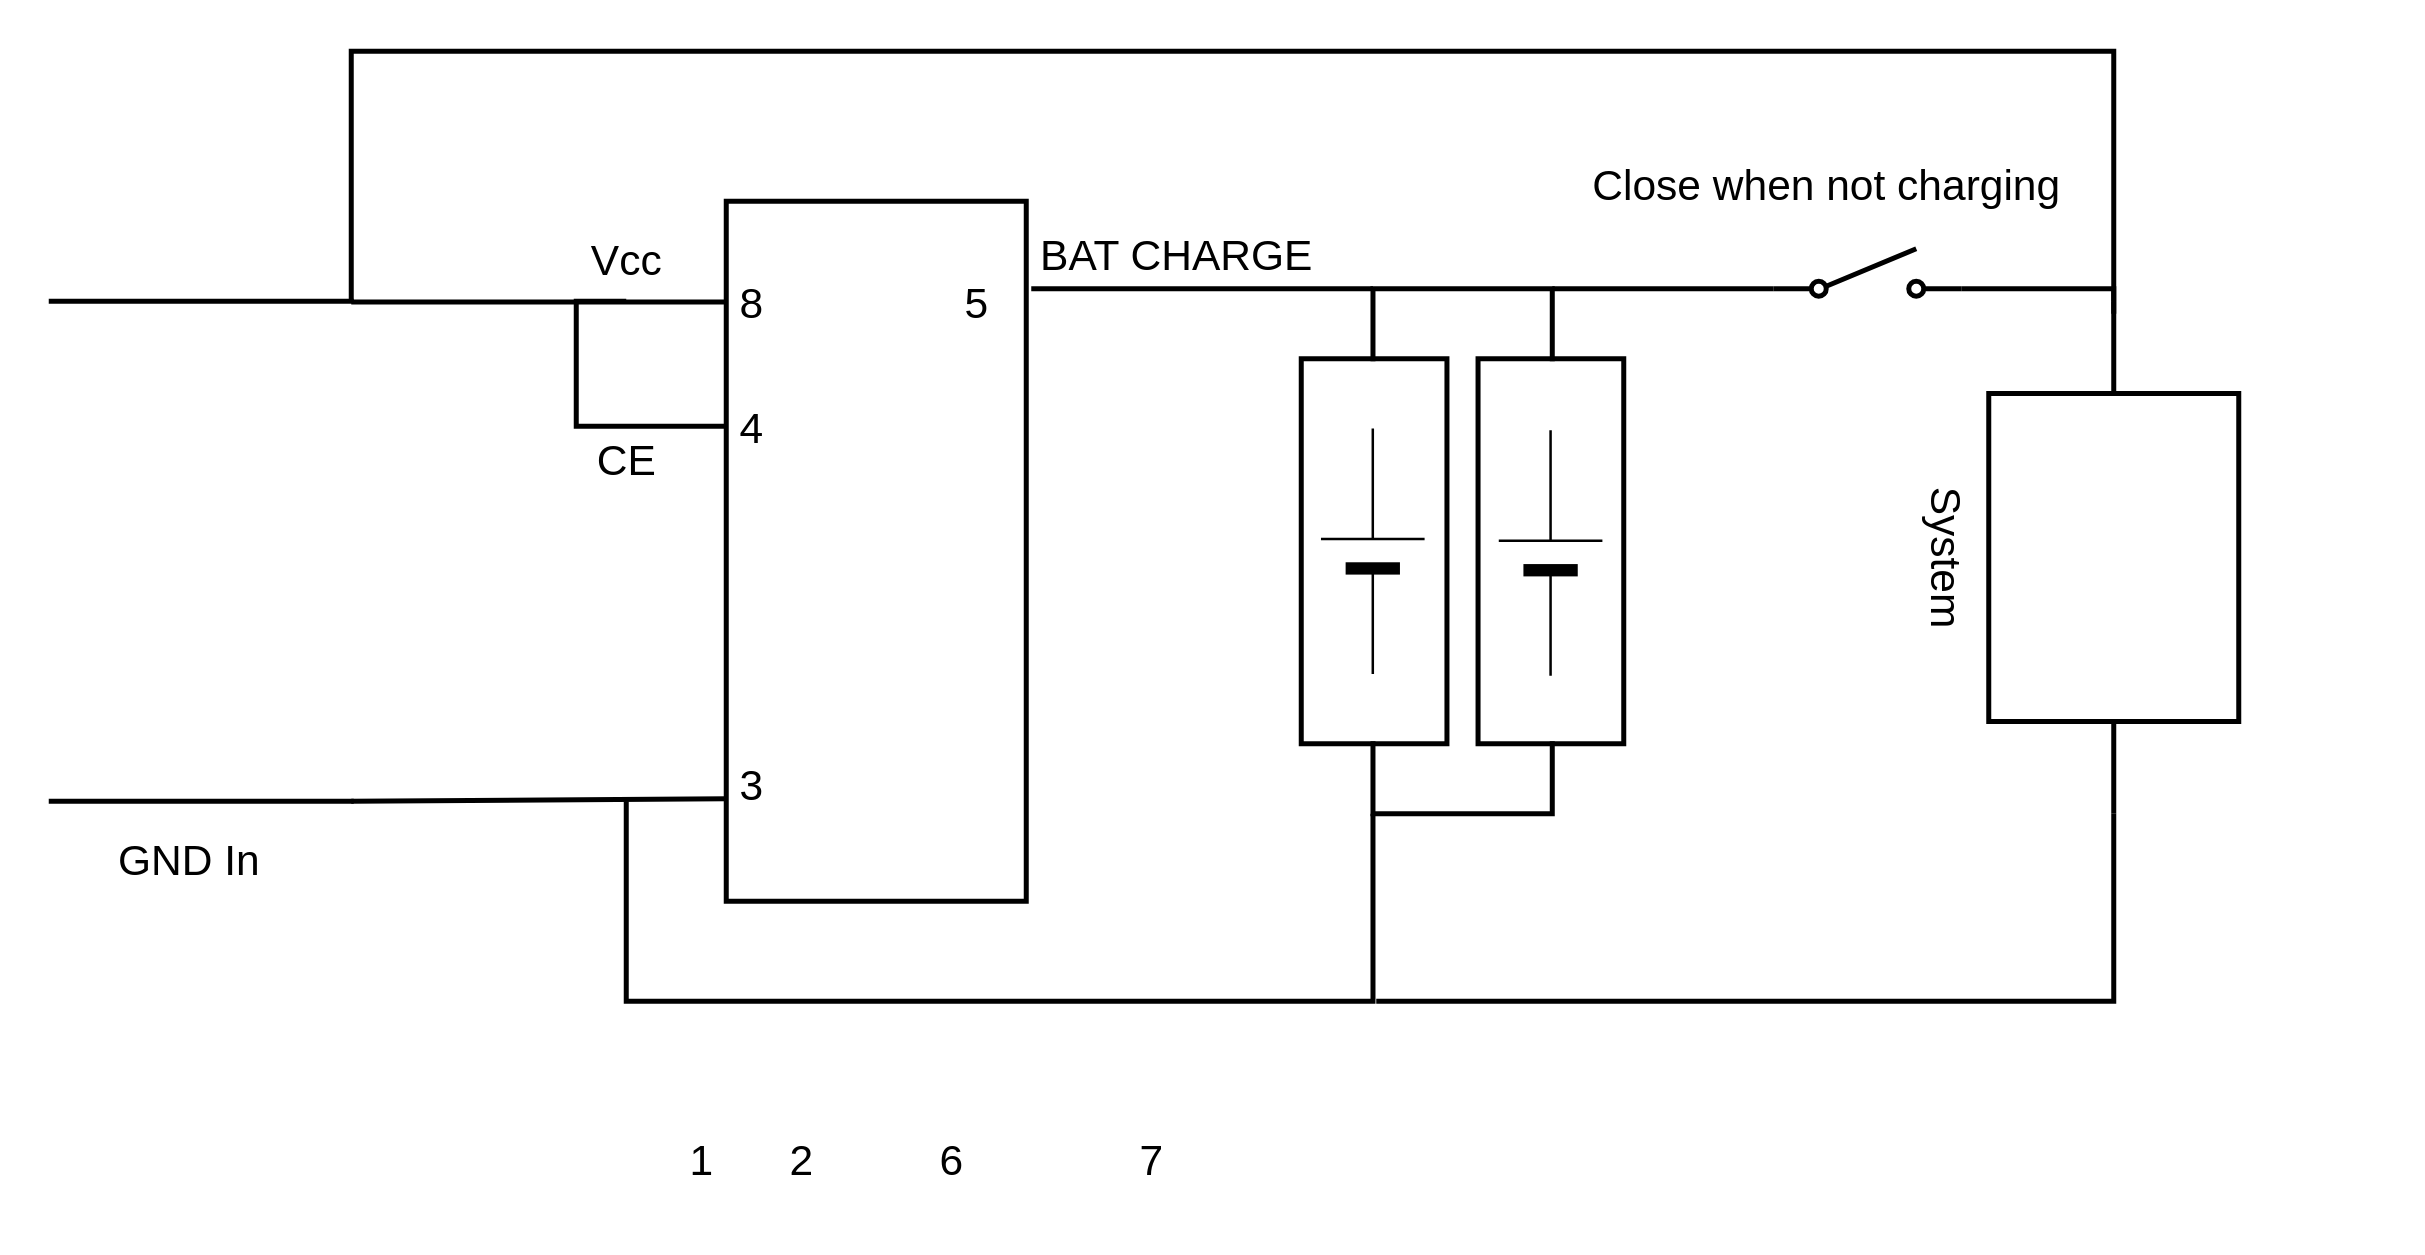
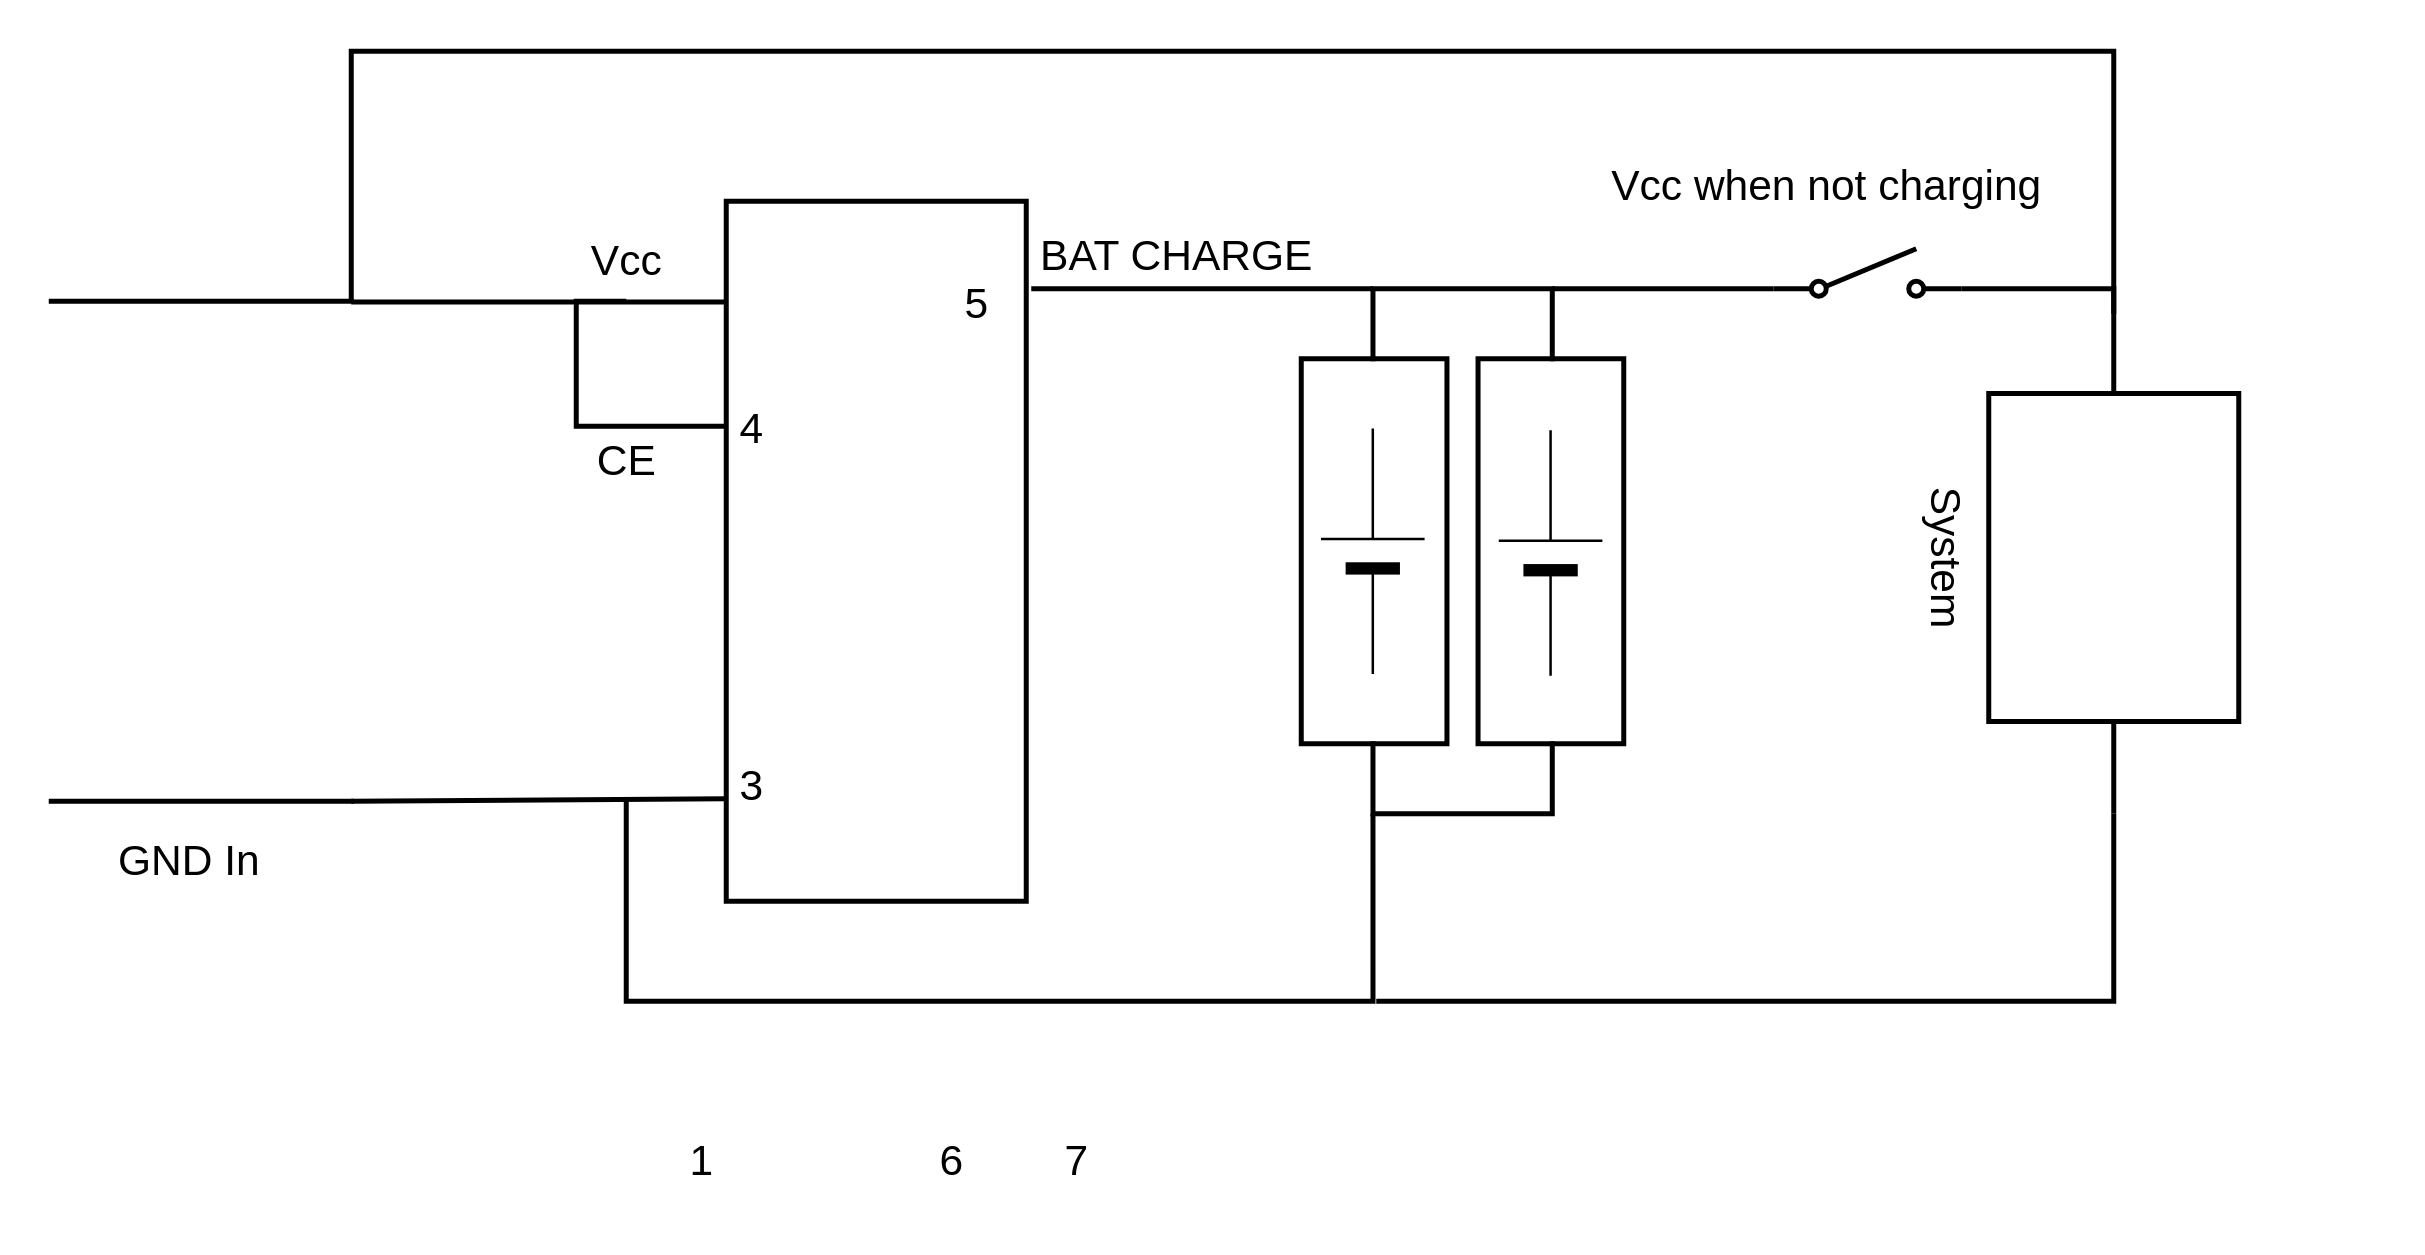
(1828, 189) -> (1828, 189)
(751, 306) -> none
(801, 1164) -> none
(1151, 1164) -> (1076, 1164)
